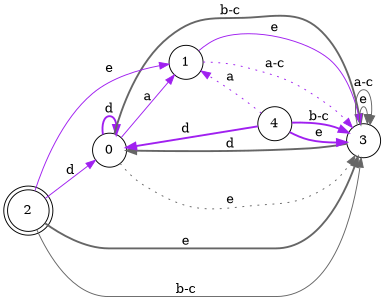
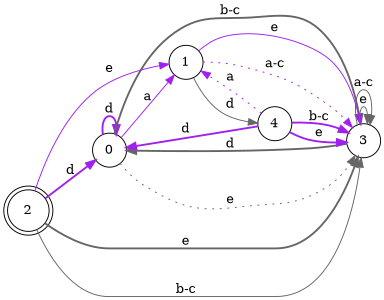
none -> (215, 108)
(67, 182) -> (67, 182)
